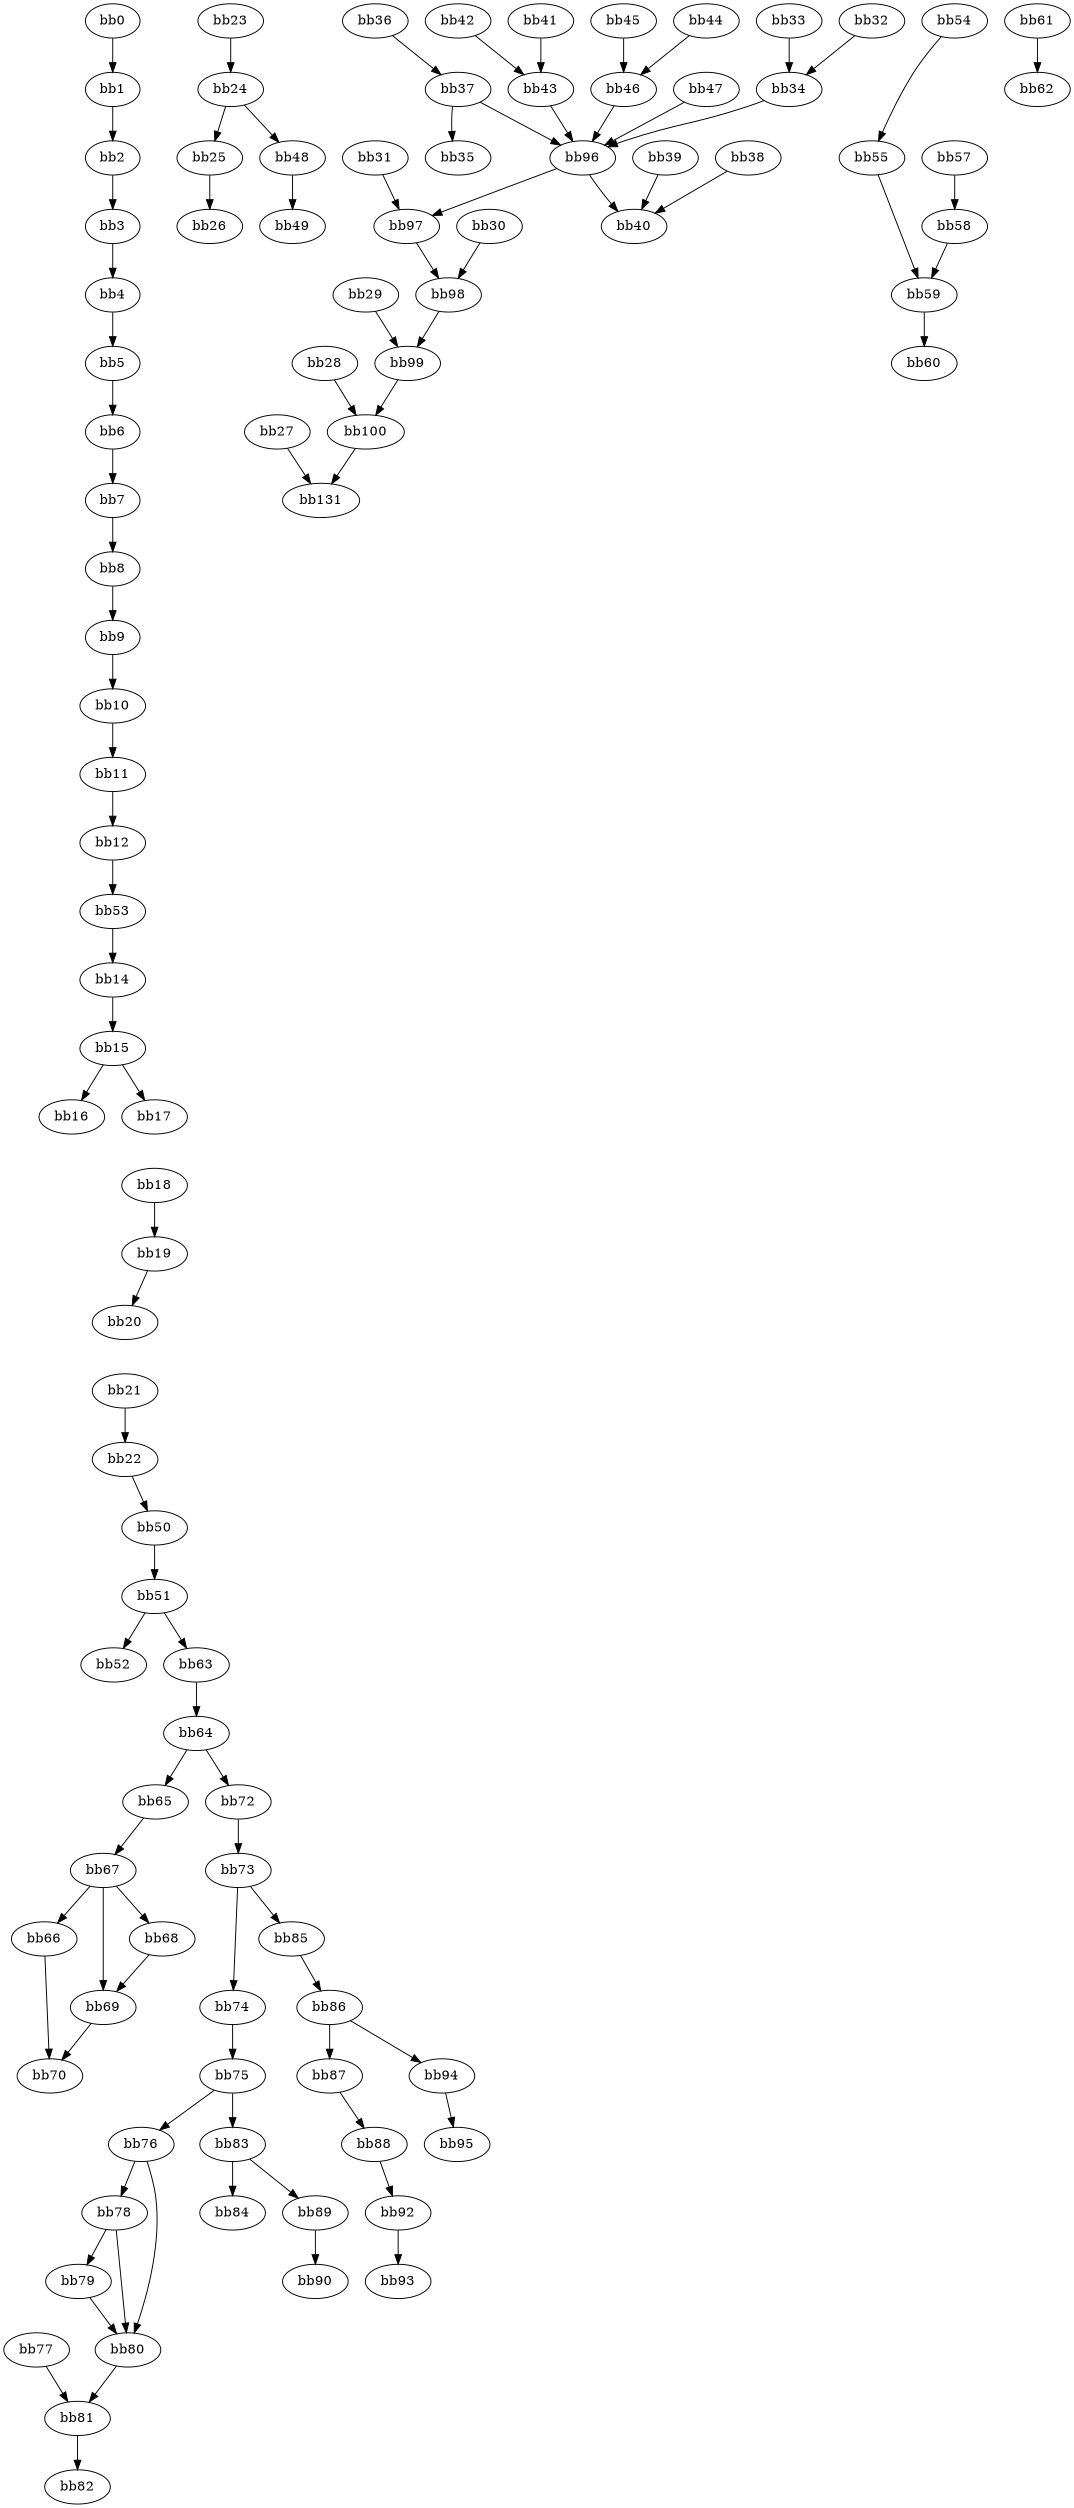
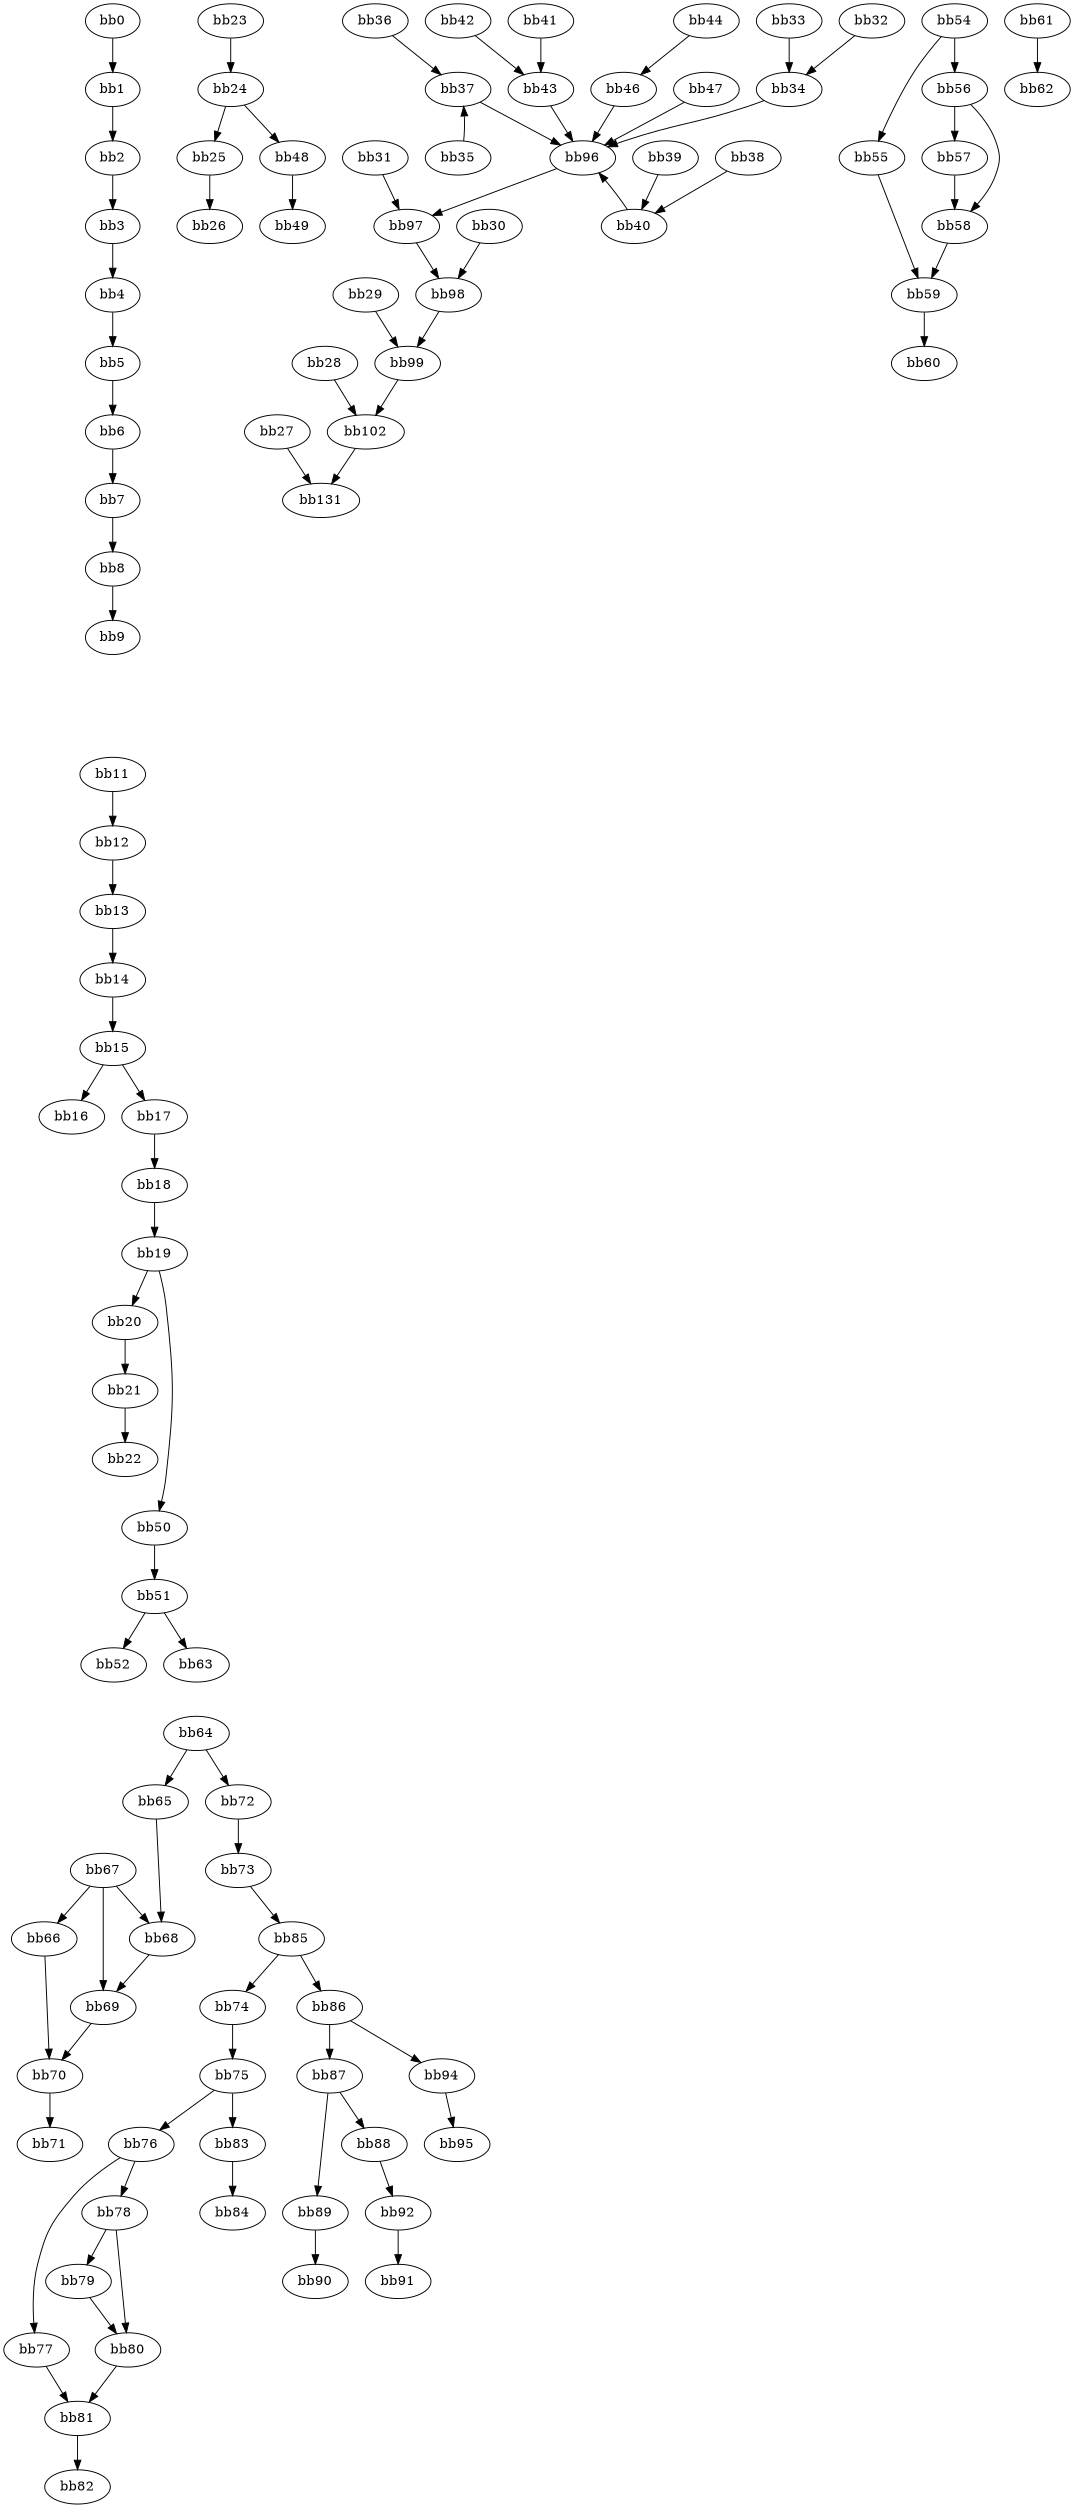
(624, 21) -> none
none -> (955, 89)
(452, 119) -> (464, 129)
(600, 190) -> (617, 195)
(366, 432) -> (366, 432)
(113, 706) -> none
(113, 911) -> (113, 911)
none -> (155, 1147)
none -> (125, 1352)
(138, 1489) -> (172, 1386)
(196, 1695) -> none
(132, 1832) -> (159, 1866)
(236, 1934) -> (266, 1969)
none -> (50, 2144)
(270, 2176) -> (323, 2140)
(156, 2243) -> (51, 2227)
(398, 2281) -> (398, 2281)
